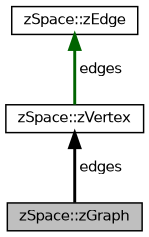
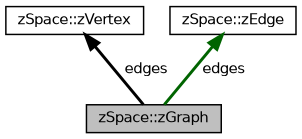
(75, 77) -> (188, 76)
